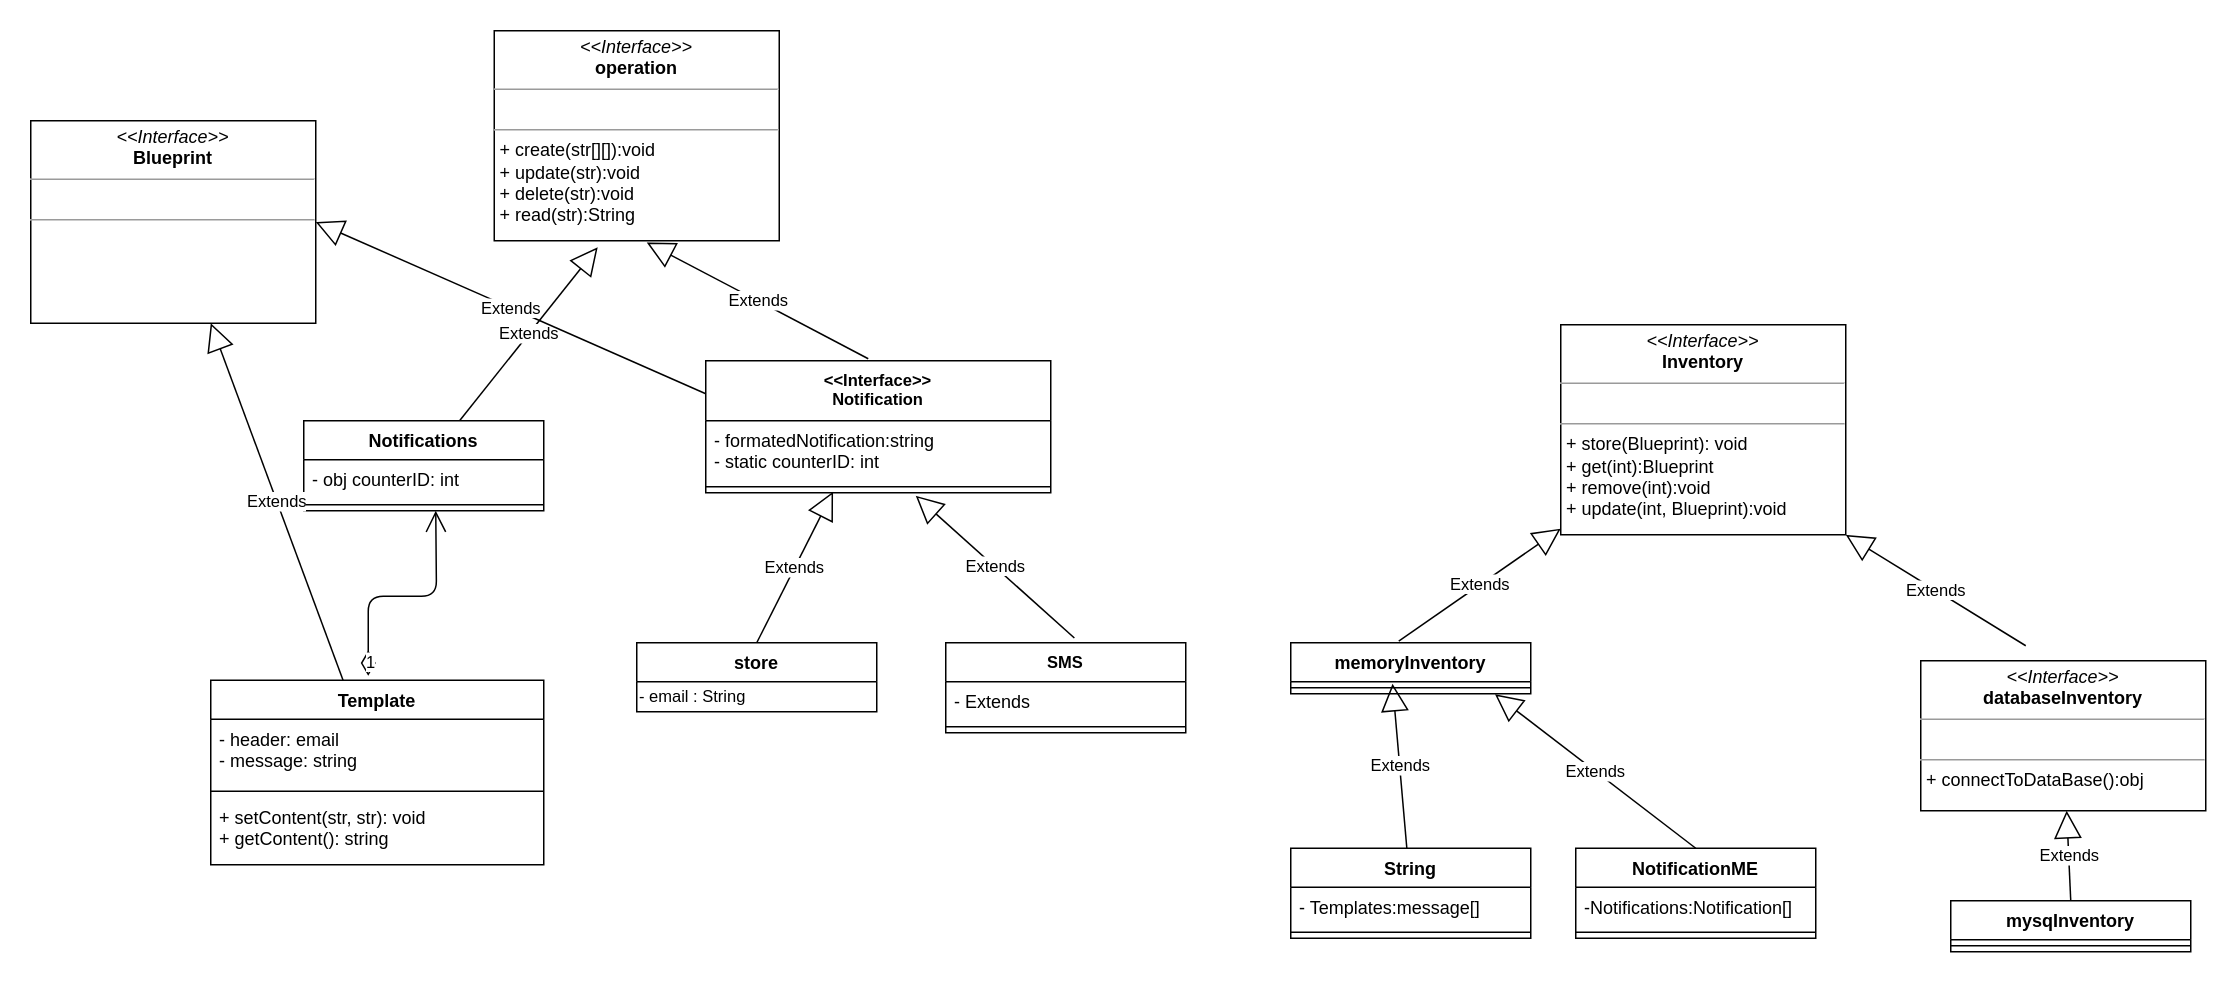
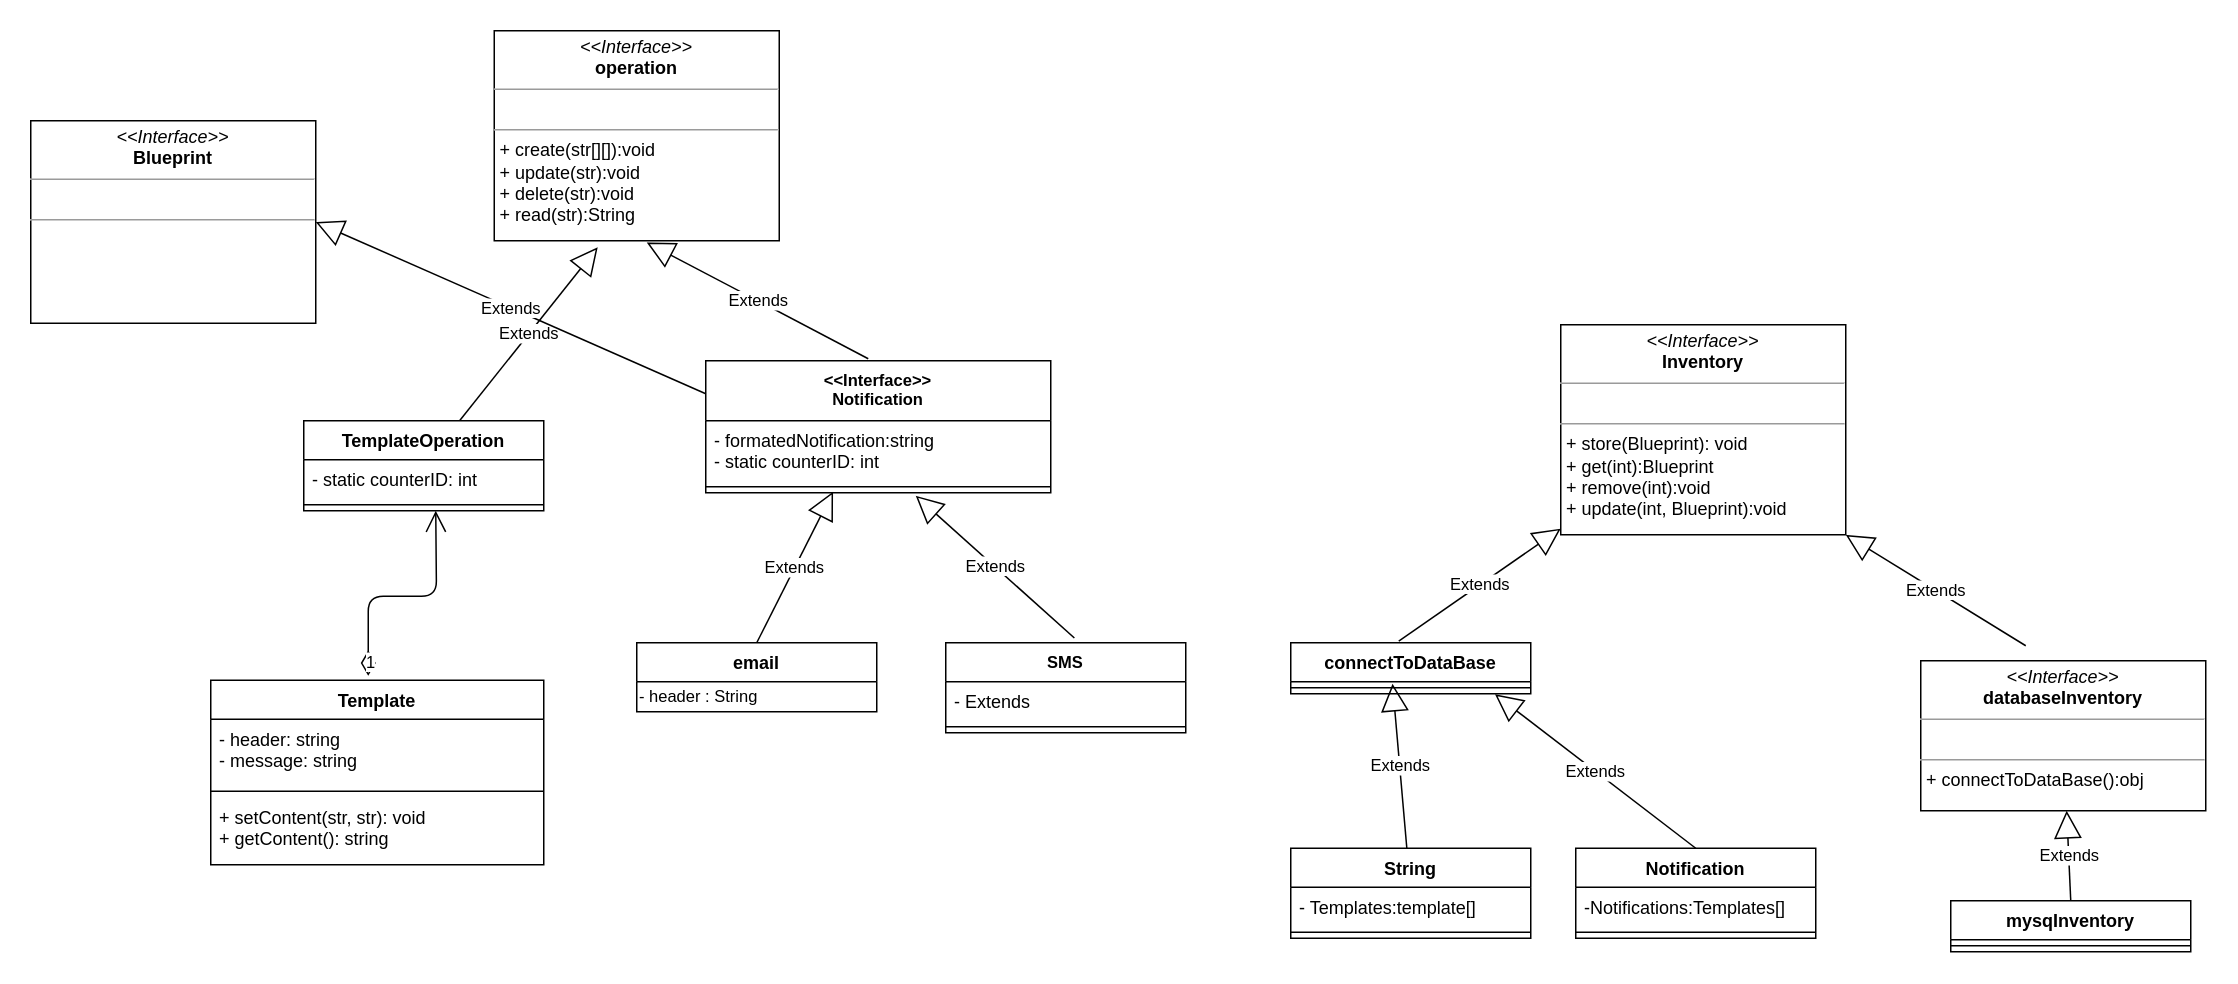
(423, 441) -> (423, 441)
(401, 480) -> (414, 480)
(282, 515) -> none
(756, 663) -> (756, 663)
(1410, 663) -> (1410, 663)
(699, 697) -> (708, 697)
(283, 740) -> (290, 740)
(1695, 869) -> (1695, 869)
(1398, 908) -> (1401, 908)
(1714, 908) -> (1703, 908)
